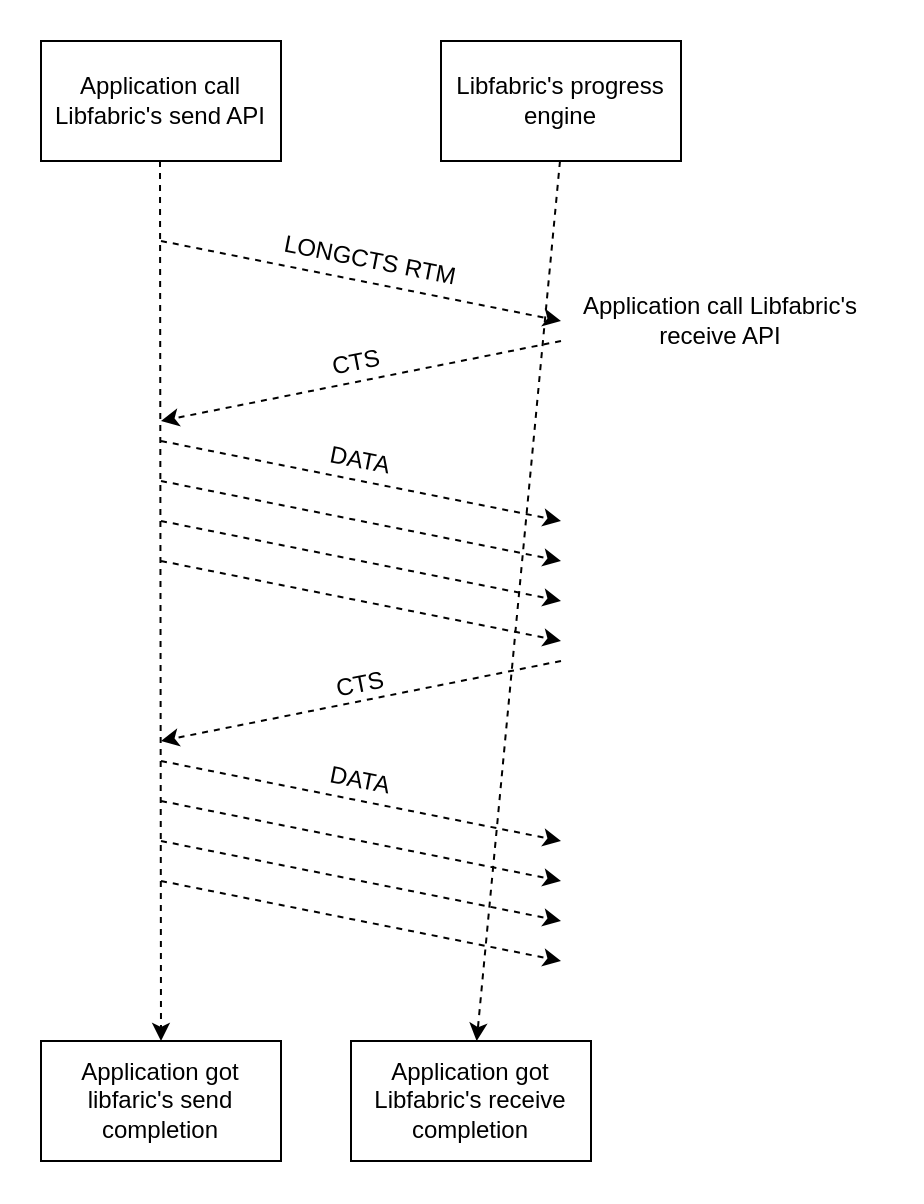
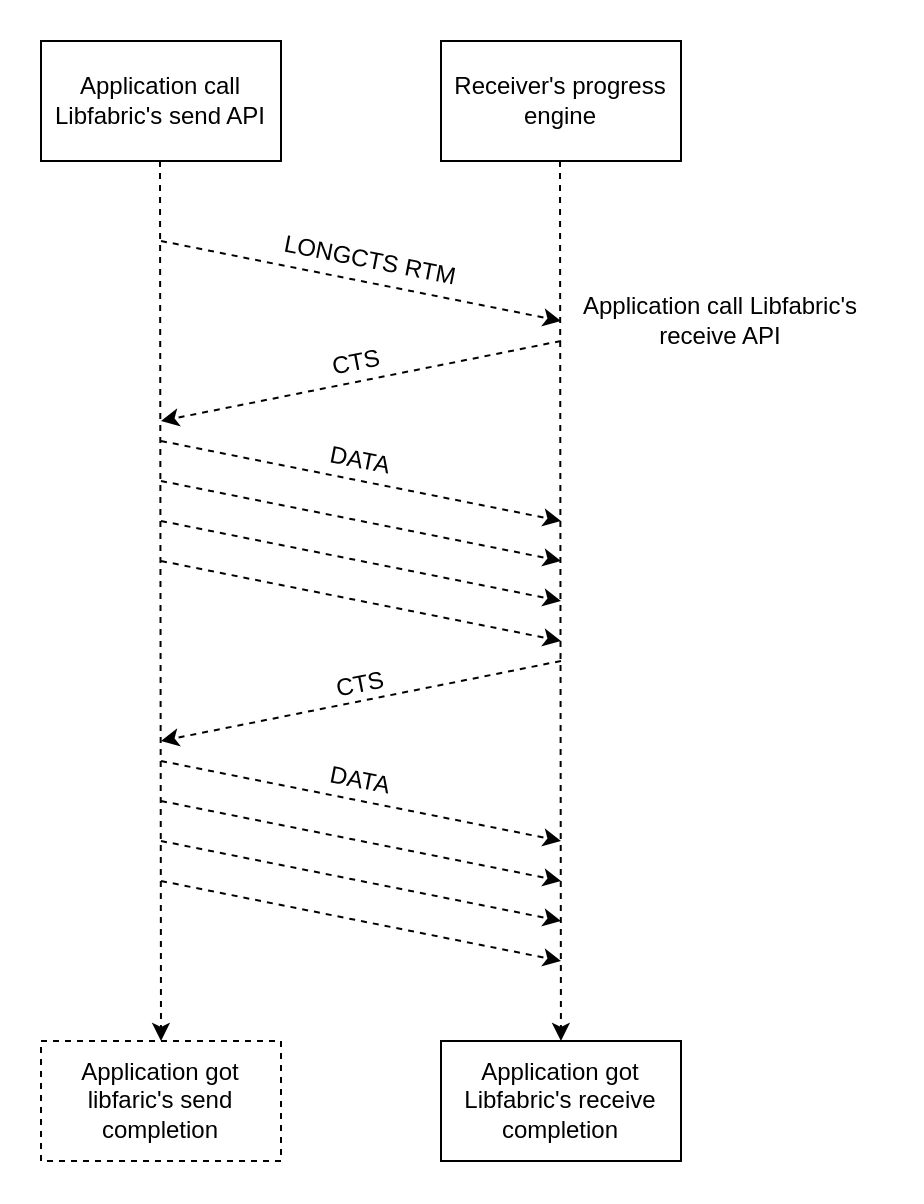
(561, 101) -> (561, 101)
(161, 1101) -> (161, 1101)
(471, 1101) -> (561, 1101)
